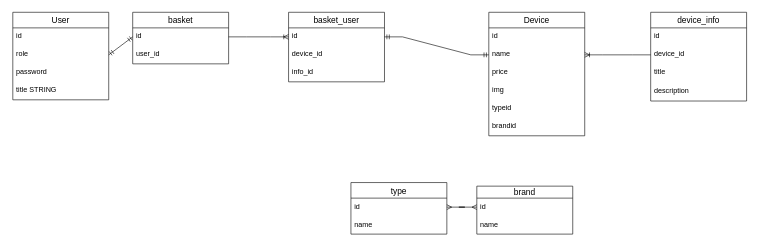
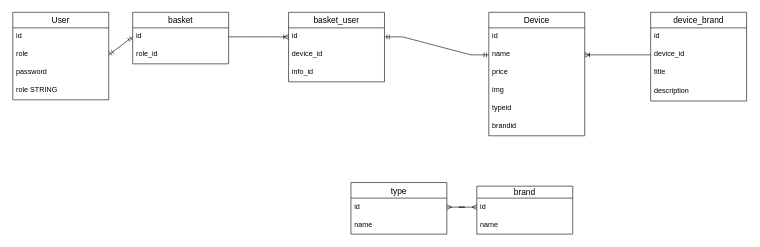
(698, 21) -> (698, 21)
(149, 54) -> (148, 54)
(37, 90) -> (36, 90)
